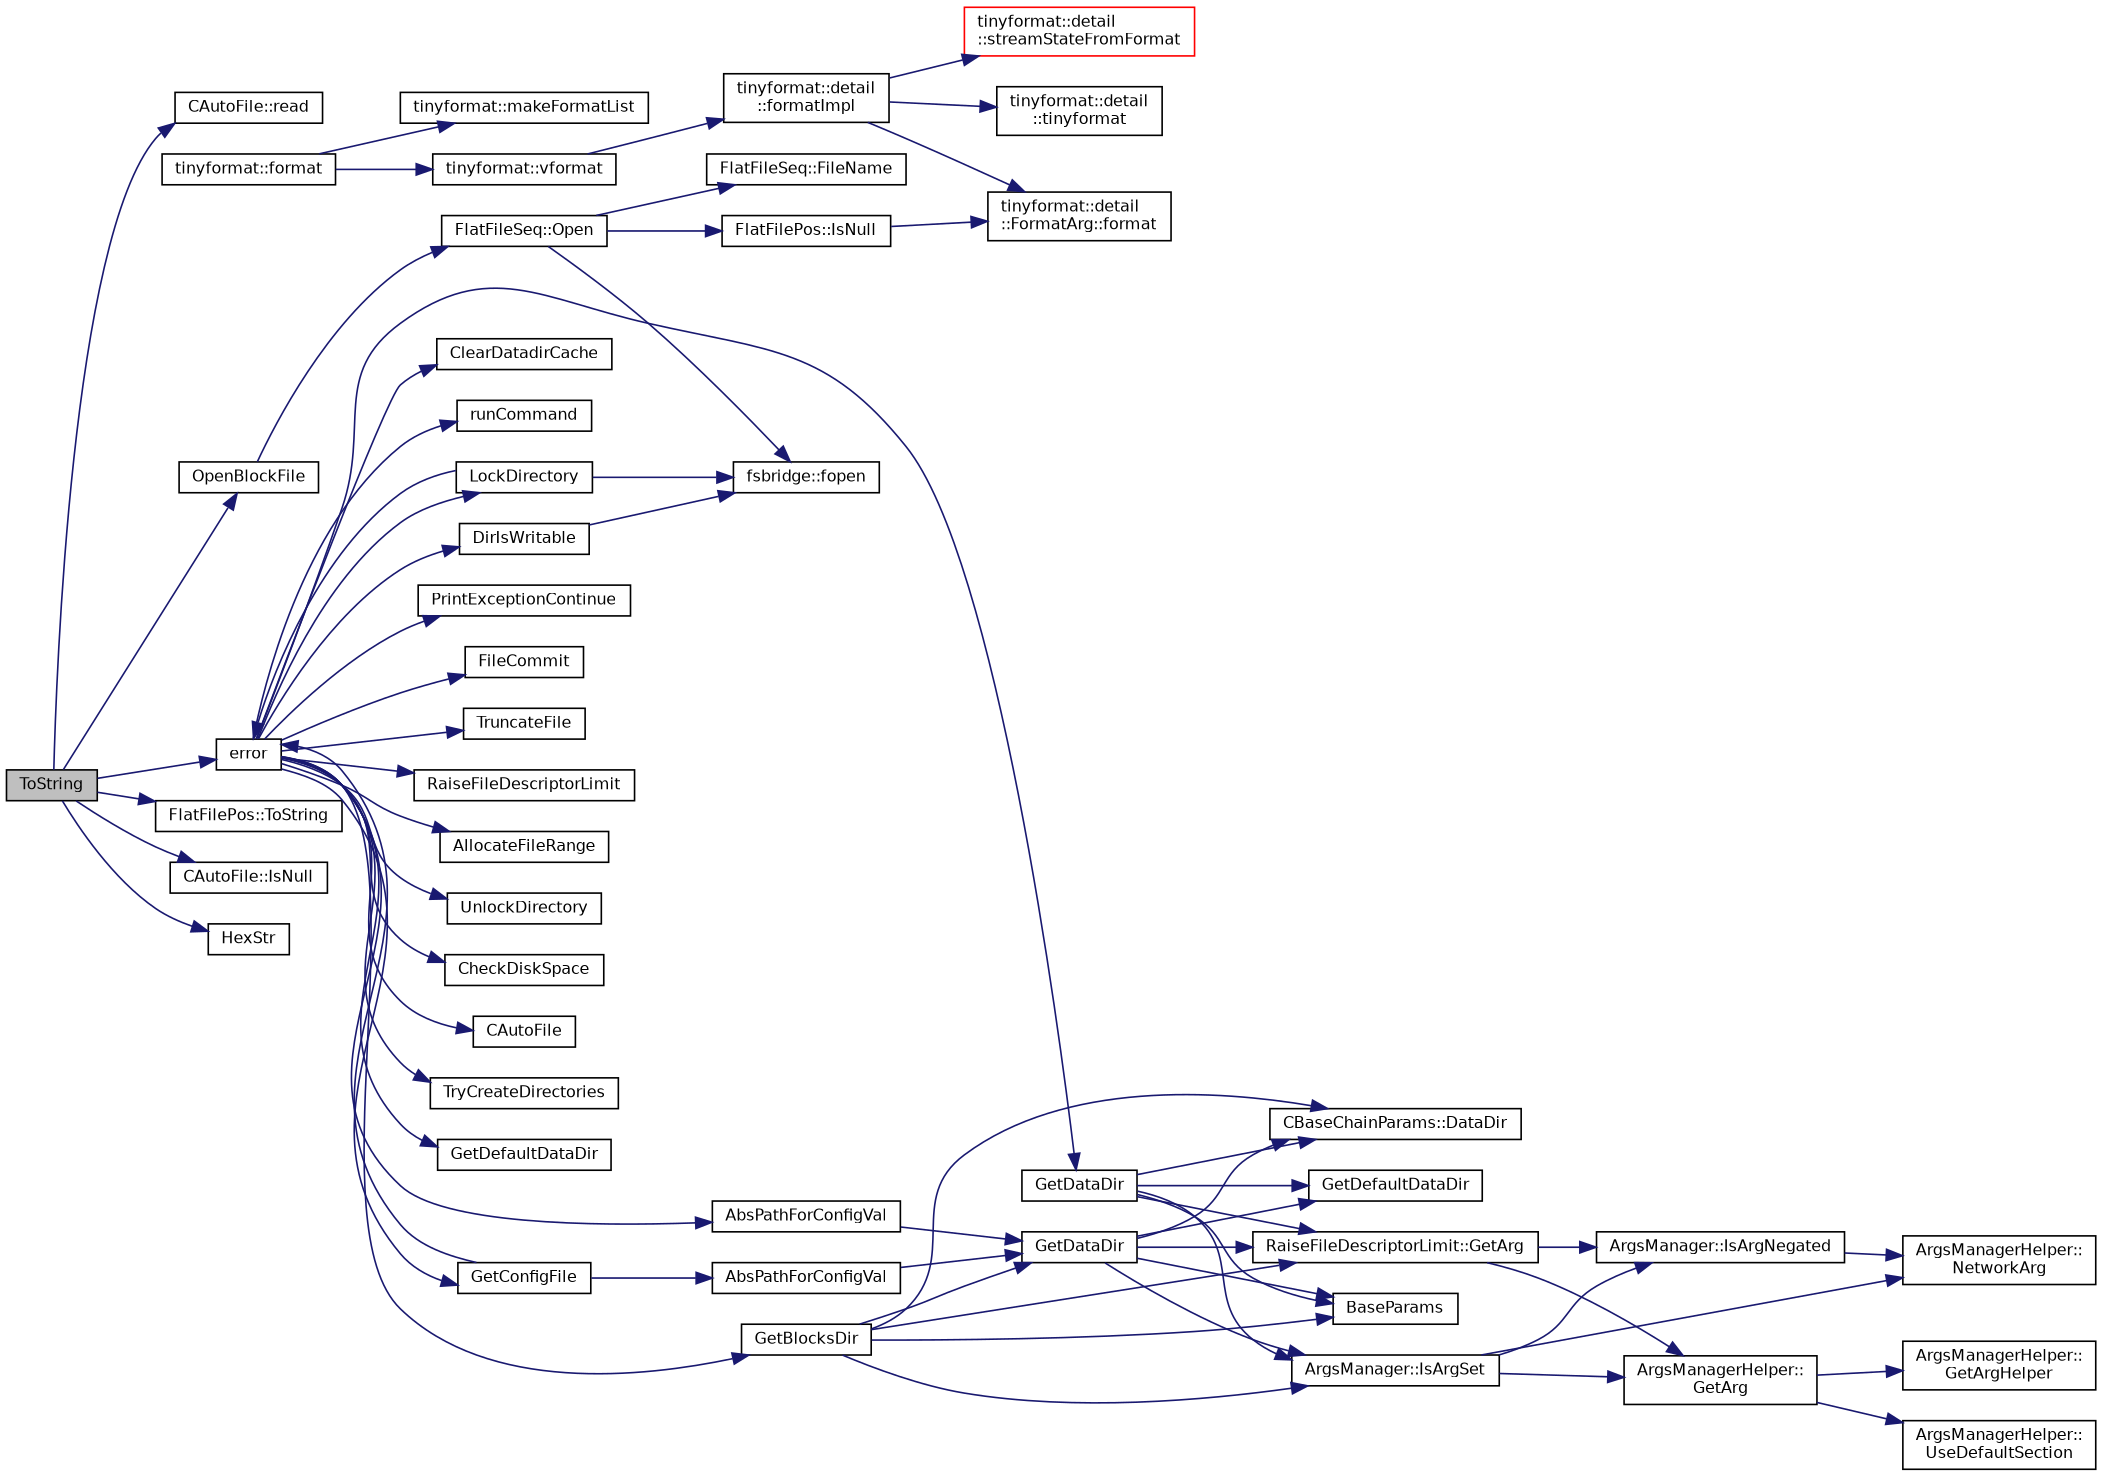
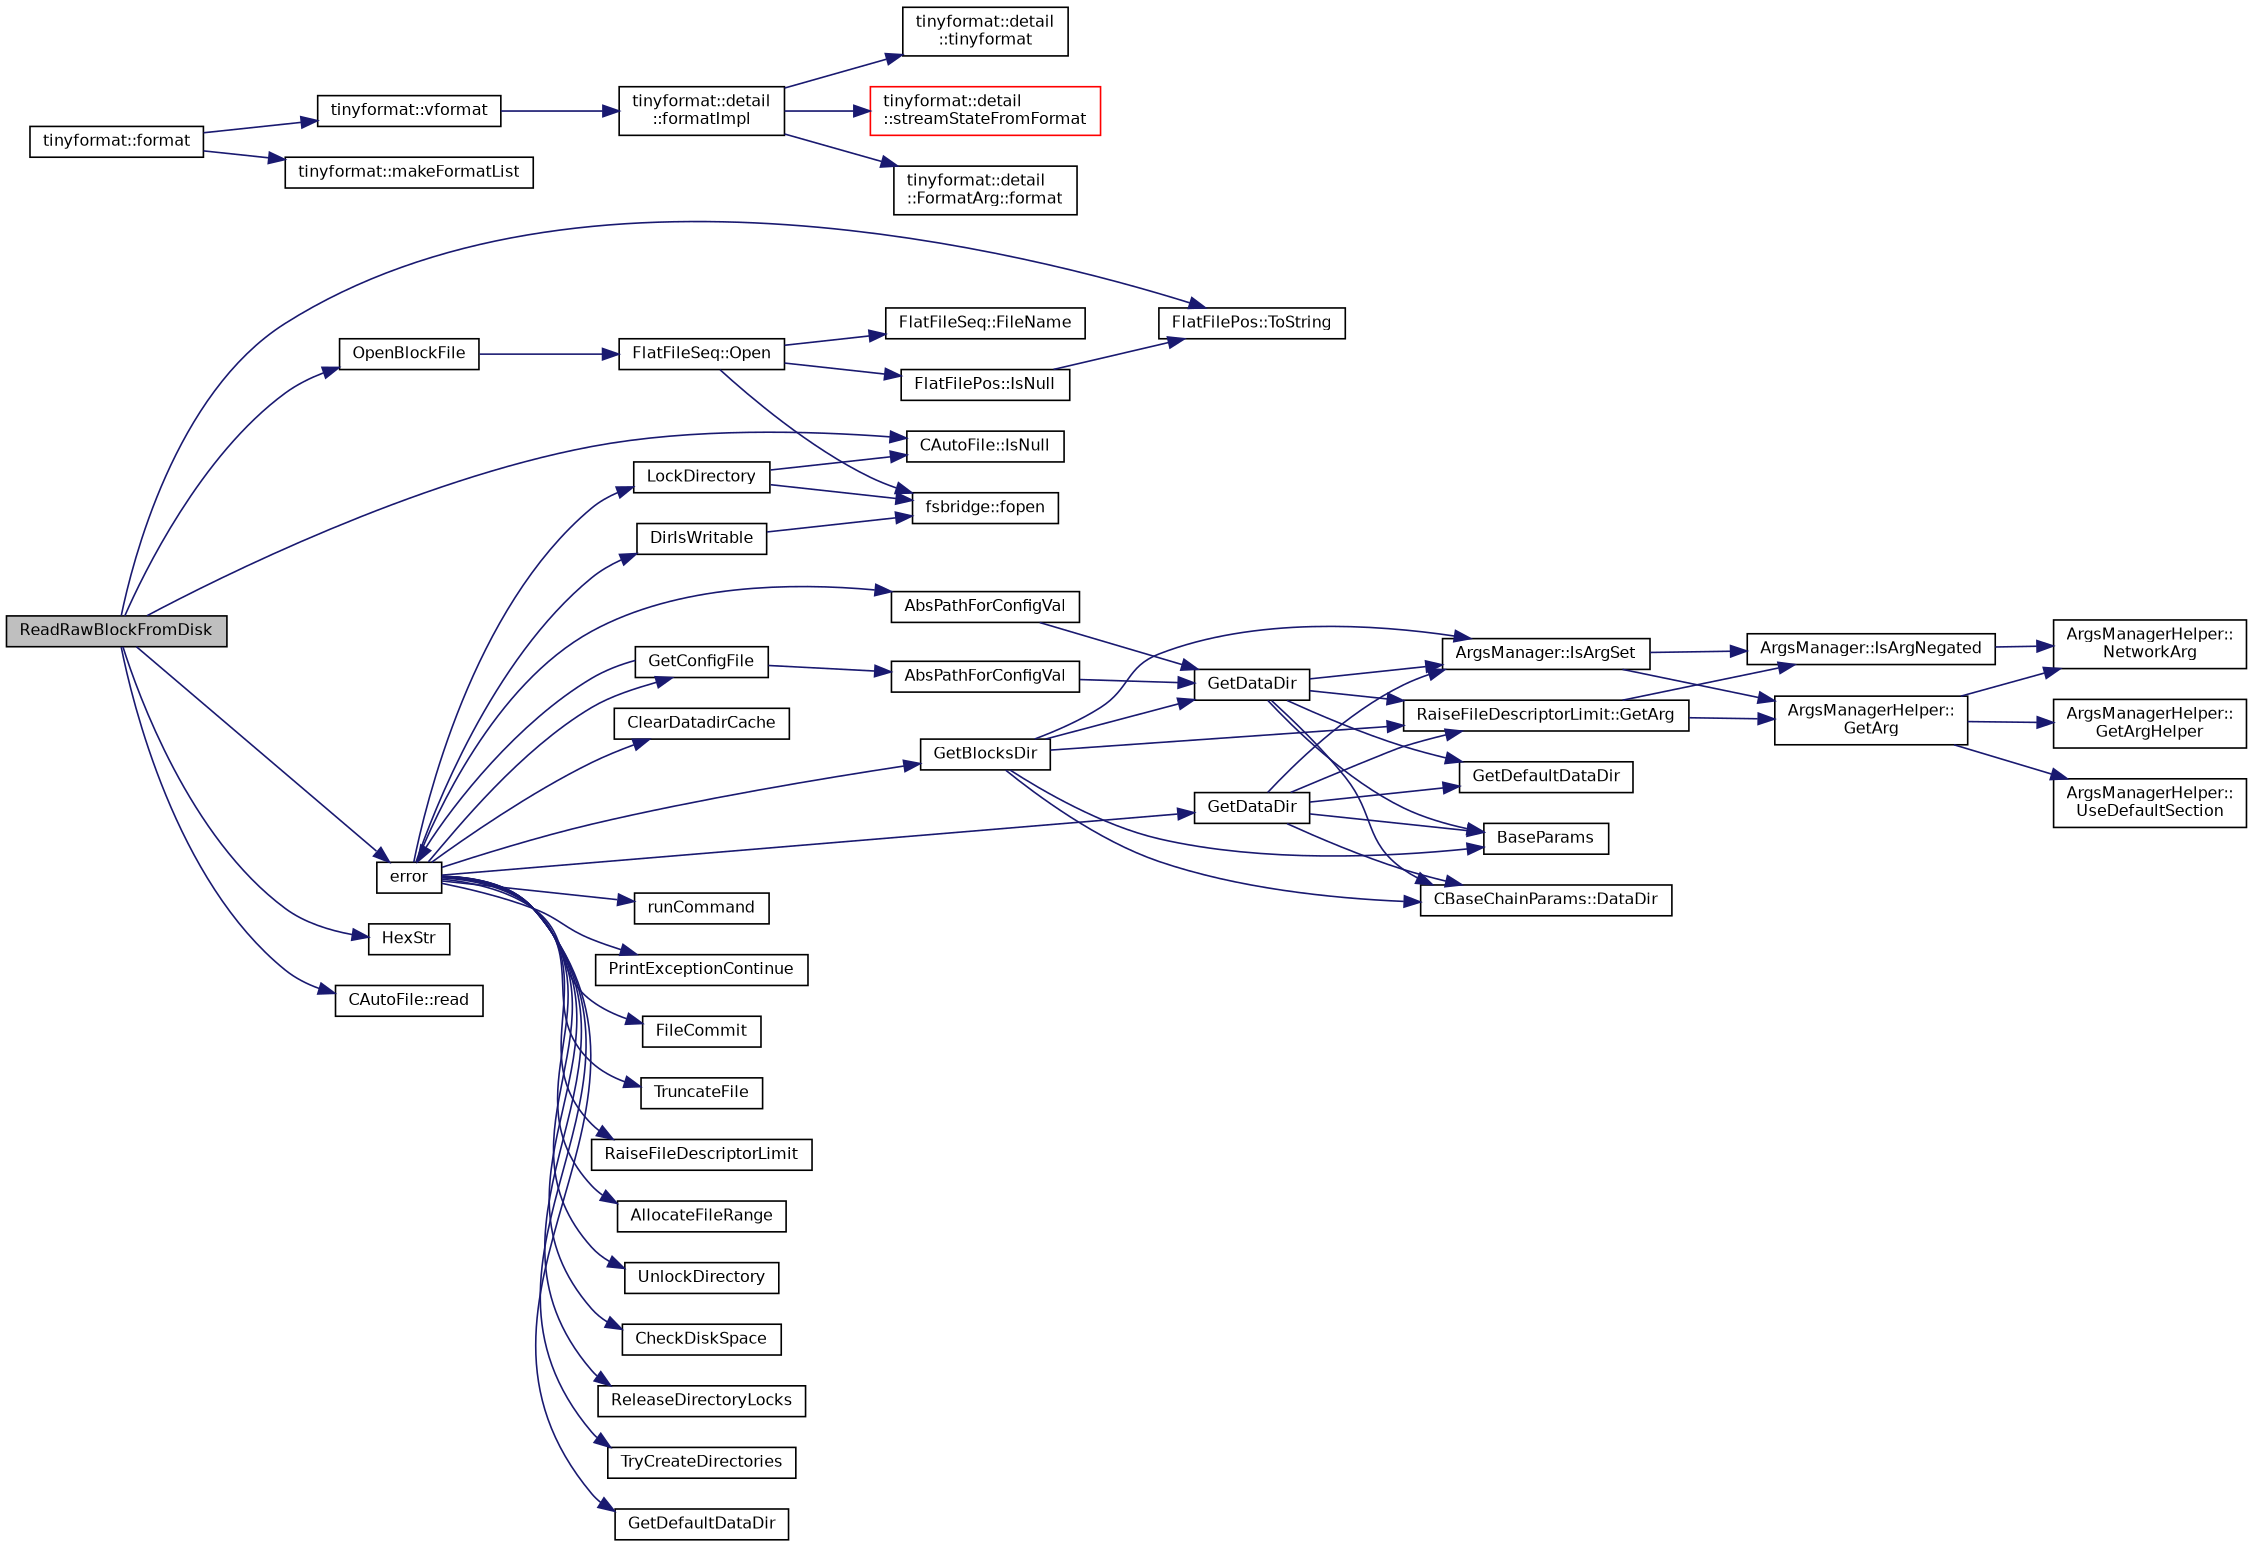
(931, 224) -> (1111, 356)
(338, 558) -> (825, 464)
(52, 785) -> (117, 631)
(524, 1032) -> (702, 1401)
(1684, 1318) -> (2003, 685)
